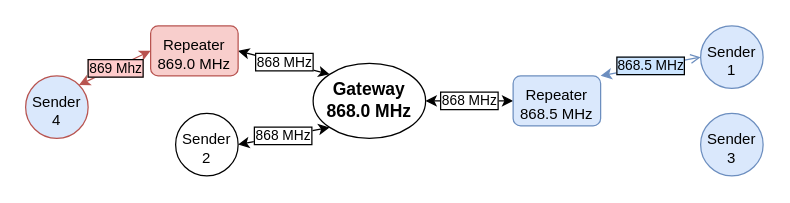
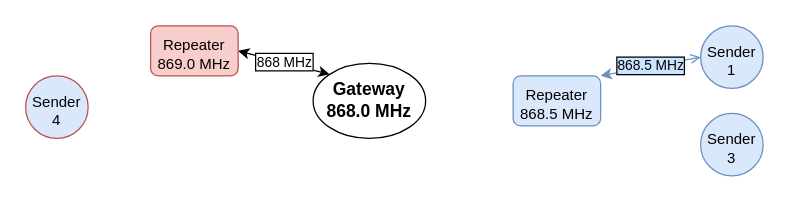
(113, 68) -> none
(469, 101) -> none
(283, 136) -> none
(207, 144) -> none
